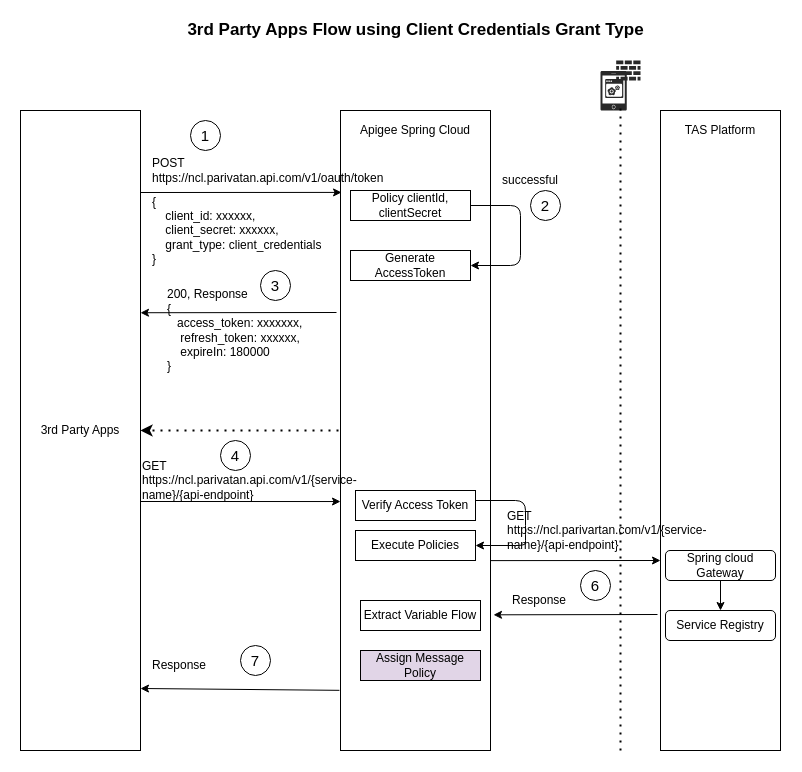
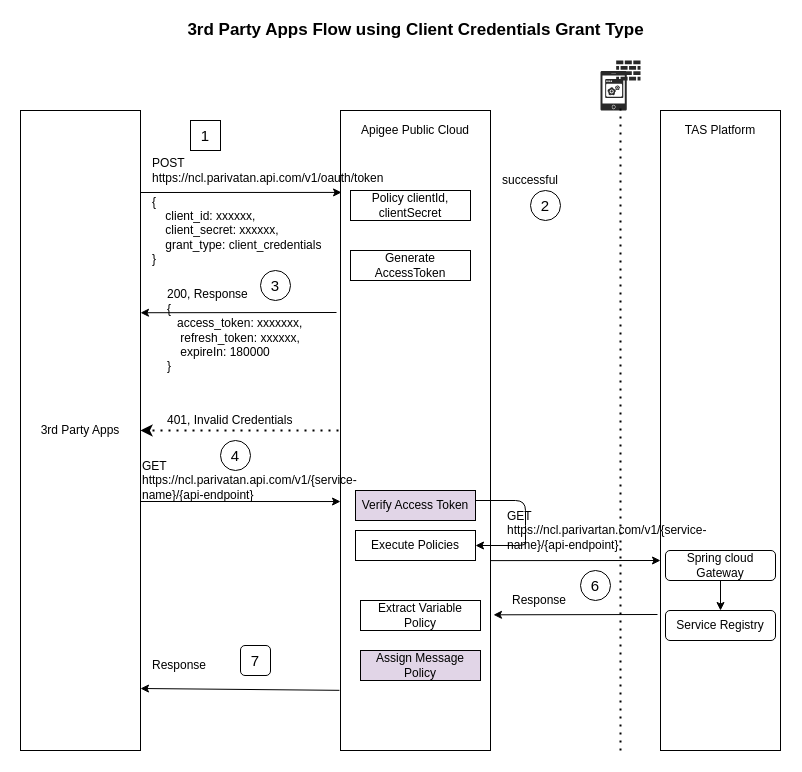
(416, 131) -> (416, 131)
(206, 136) -> (206, 136)
(521, 232) -> none
none -> (241, 421)
(416, 506) -> (416, 506)
(421, 616) -> (421, 616)
(256, 661) -> (256, 661)
